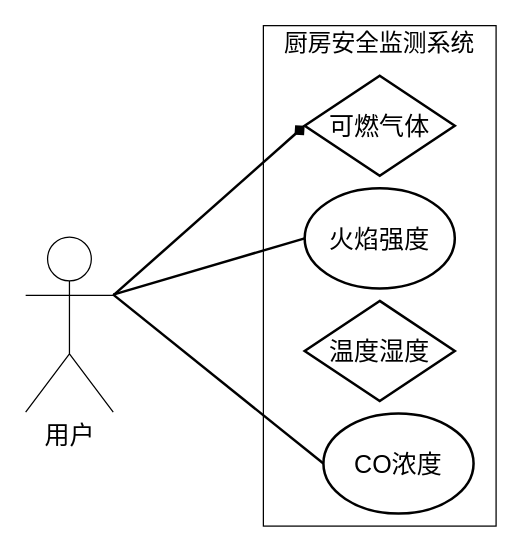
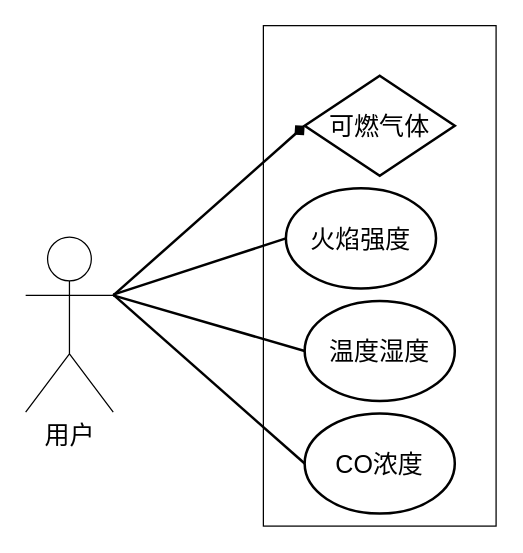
(379, 44) -> none
(379, 238) -> (361, 238)
none -> (211, 324)
(379, 351) -> (379, 351)
(398, 463) -> (379, 463)
